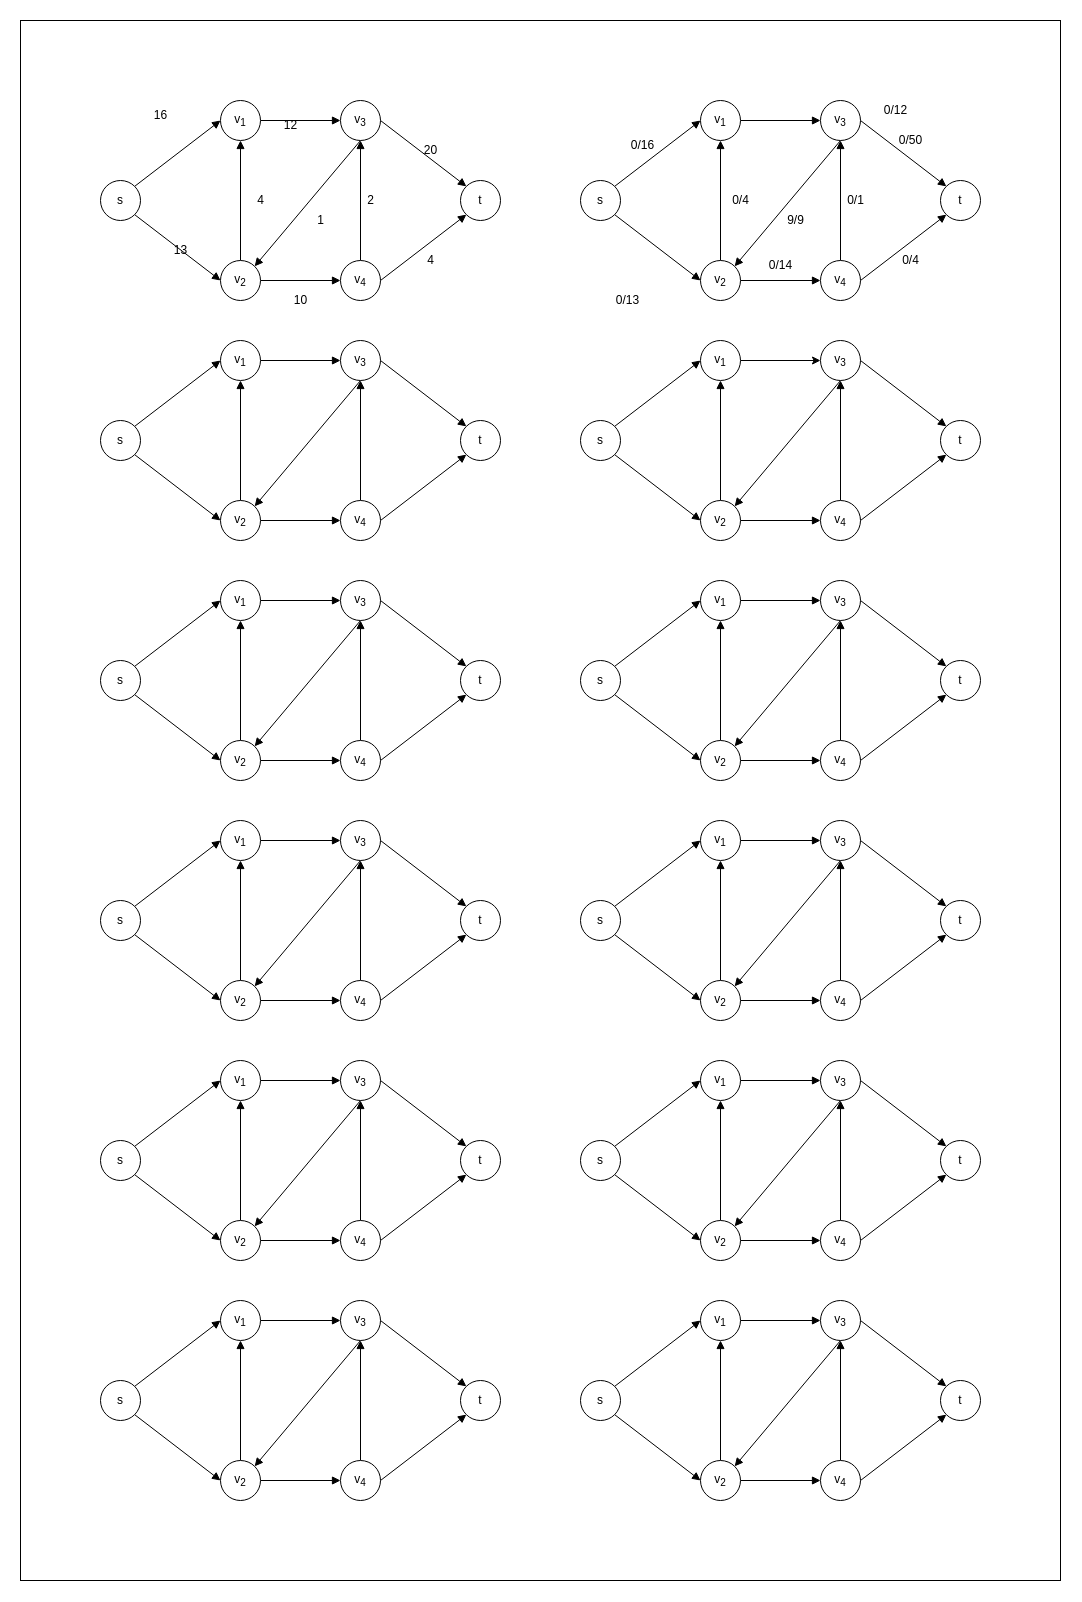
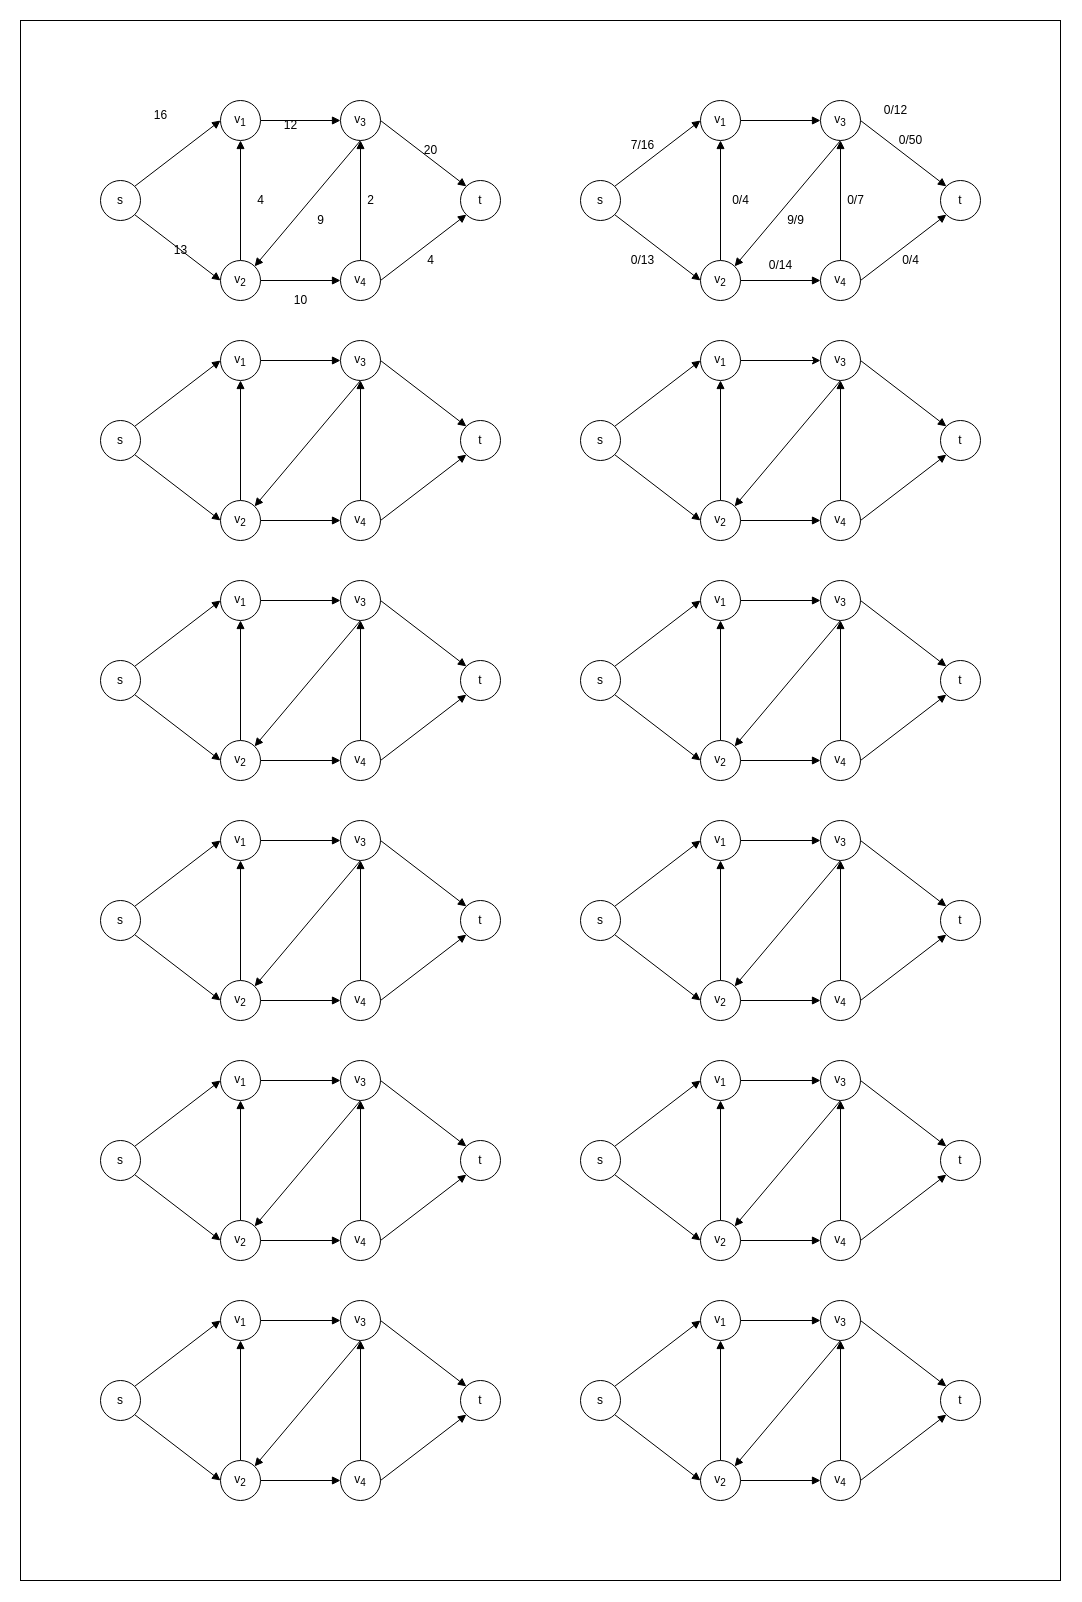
(643, 146) -> (643, 146)
(856, 201) -> (856, 201)
(321, 221) -> (321, 221)
(628, 301) -> (643, 261)
